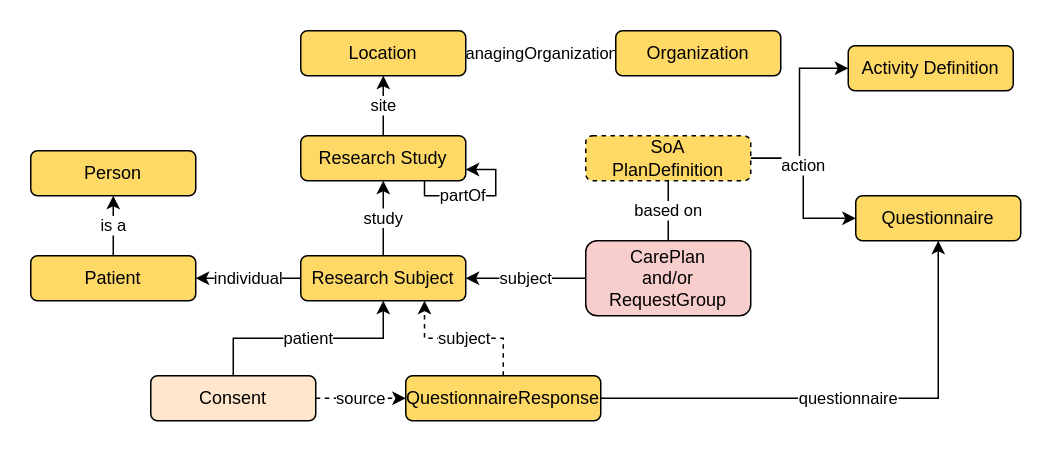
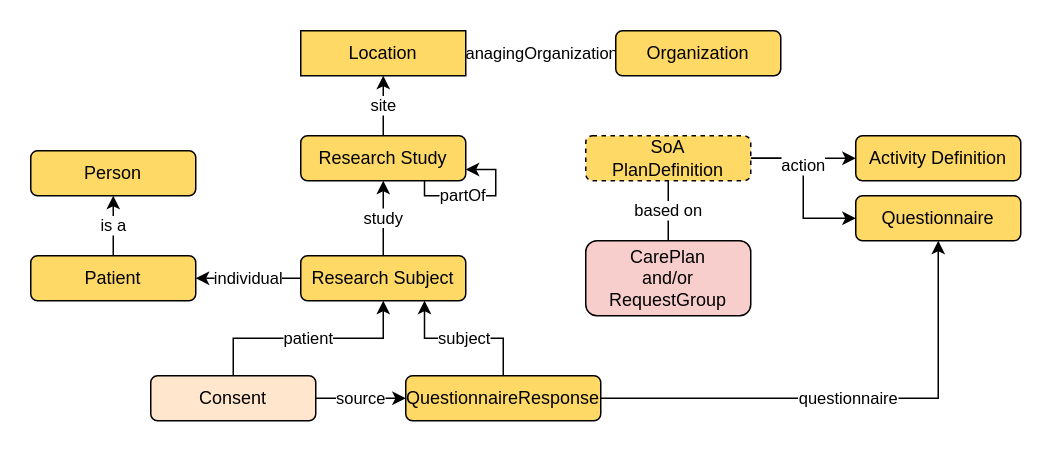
(383, 53) -> (383, 53)
(931, 68) -> (938, 158)
(531, 278) -> none
(503, 350) -> (503, 350)
(326, 398) -> (326, 398)
